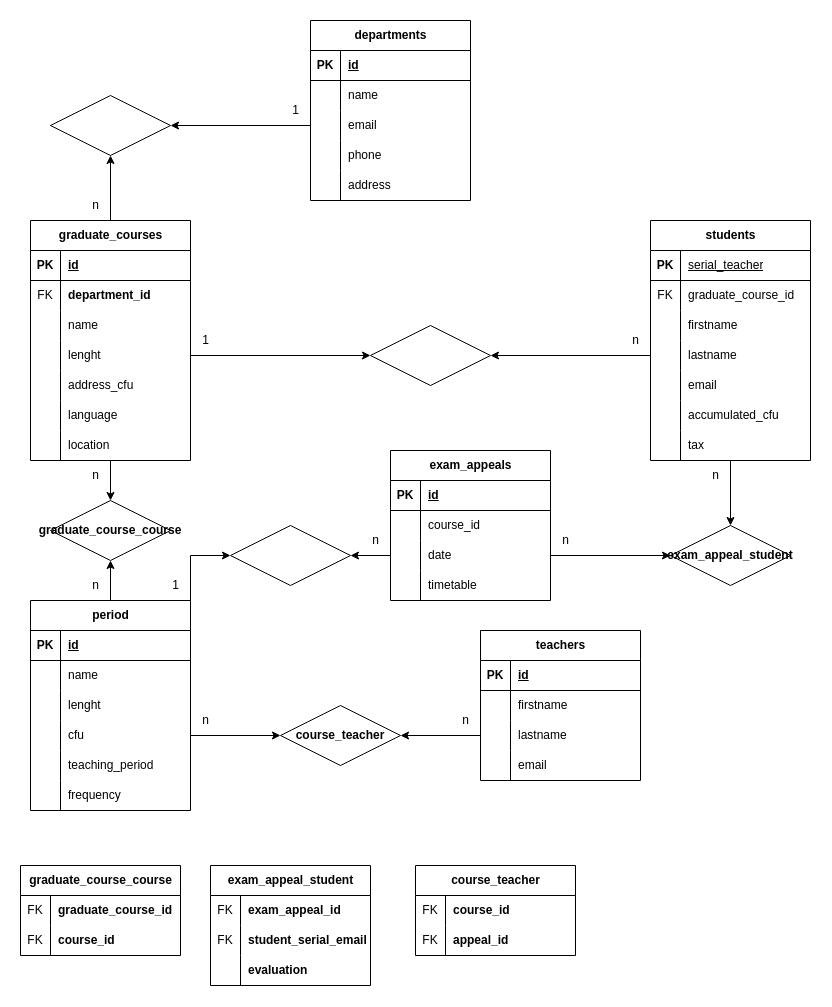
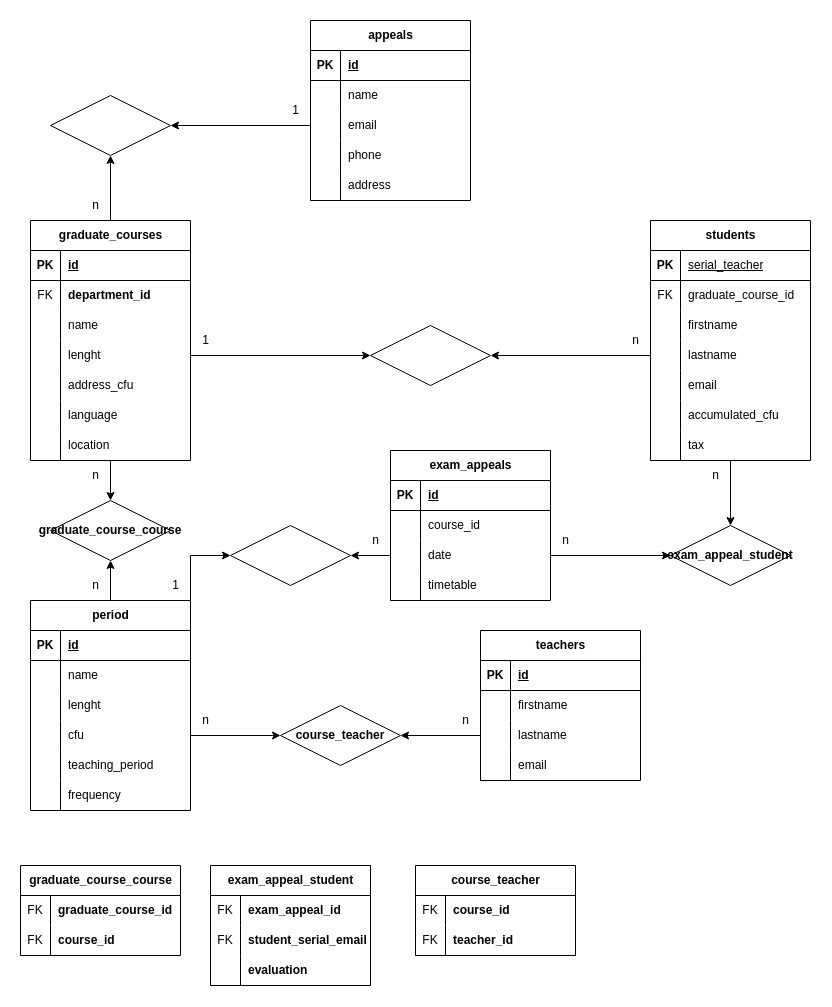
(391, 36) -> (391, 36)
(481, 941) -> (486, 941)
